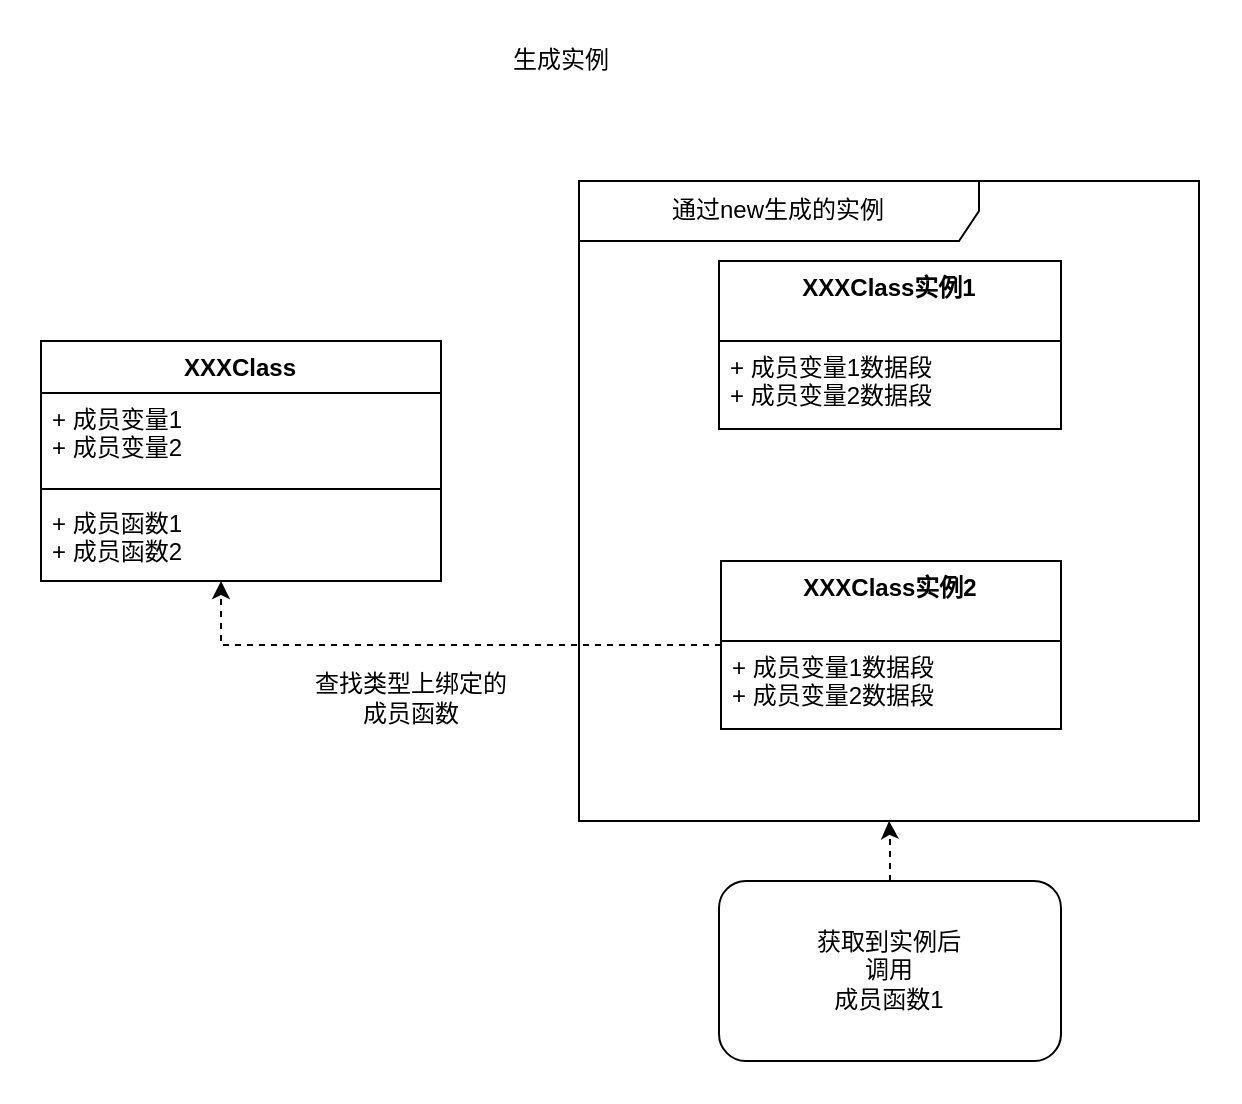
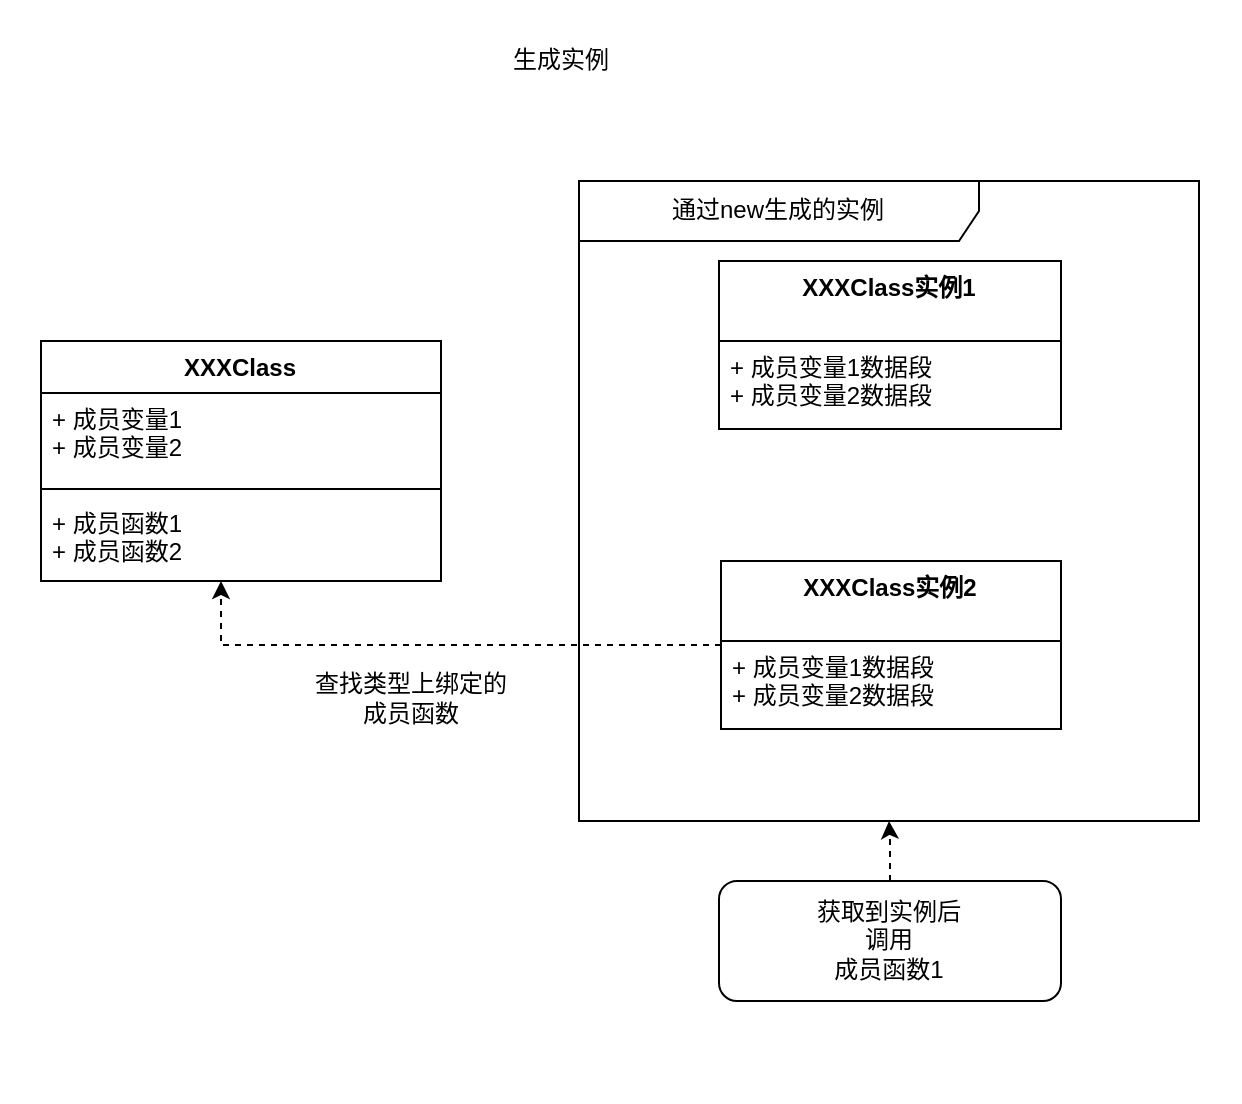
(890, 971) -> (890, 941)
